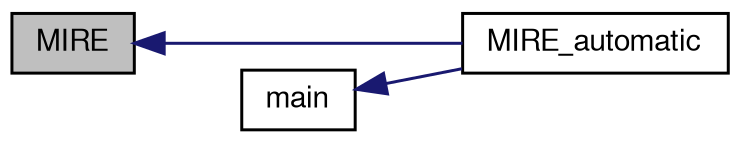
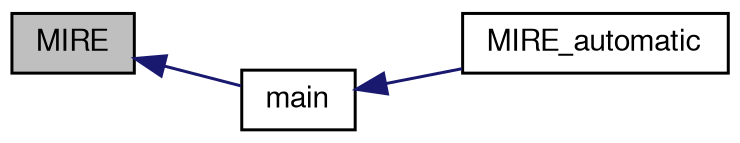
(314, 43) -> (203, 76)
